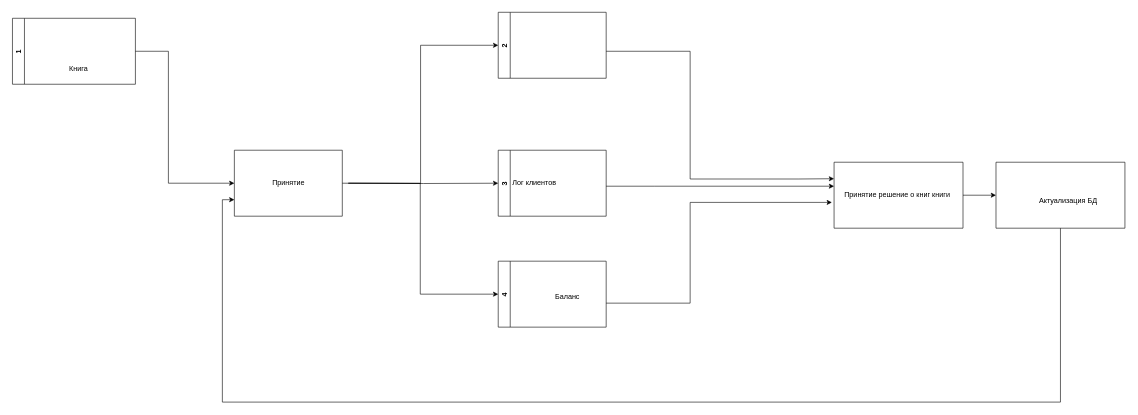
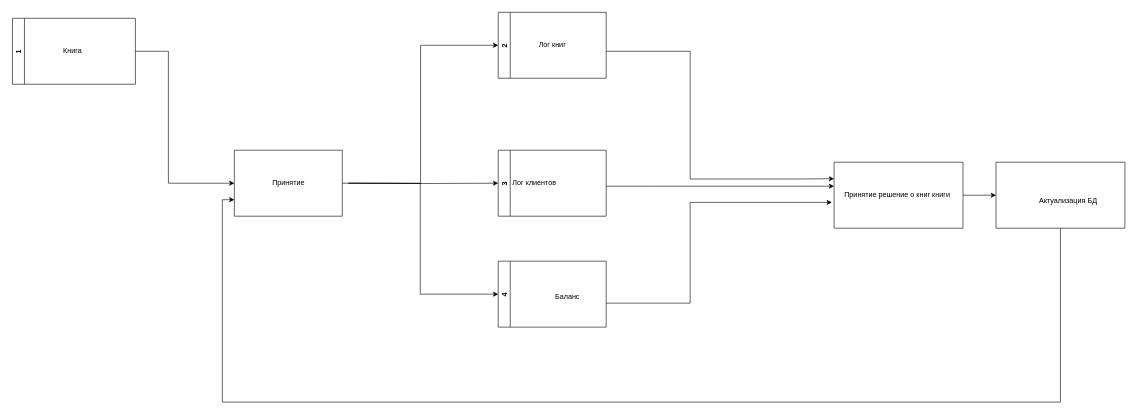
none -> (552, 45)
(78, 69) -> (72, 51)
